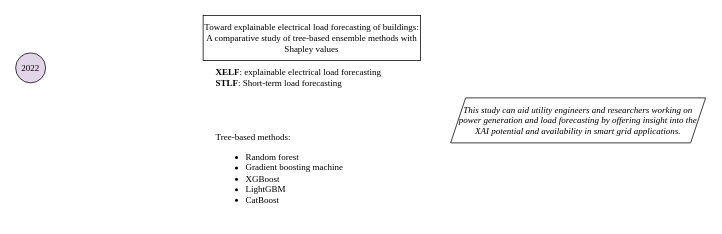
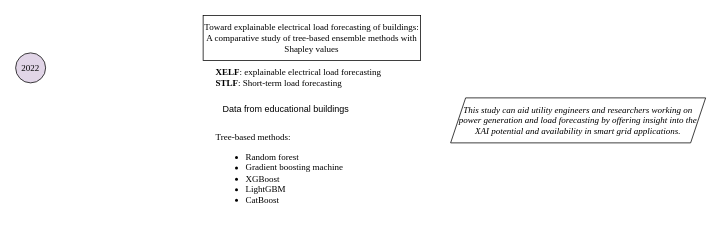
none -> (285, 109)
